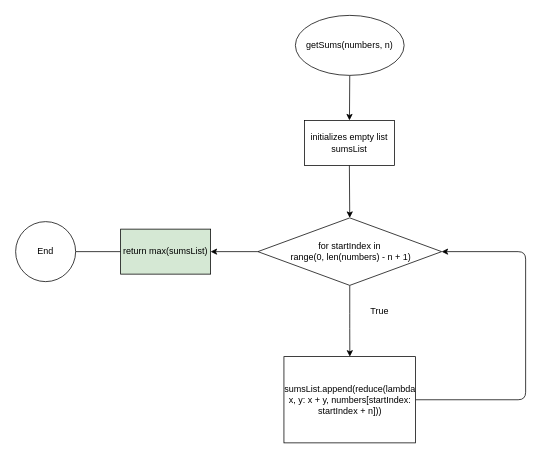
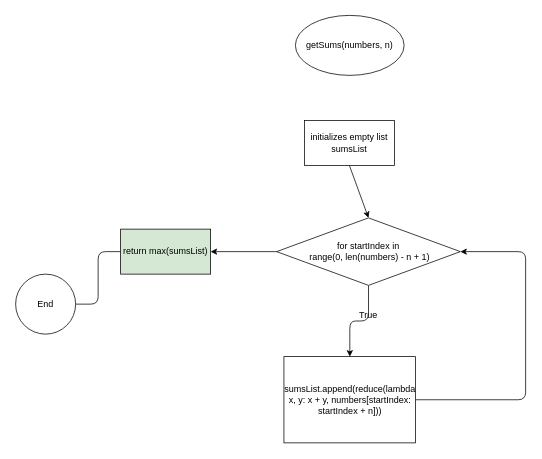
(349, 95) -> none
(45, 252) -> (45, 304)
(350, 252) -> (368, 252)
(379, 312) -> (368, 315)
